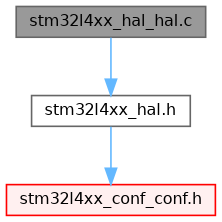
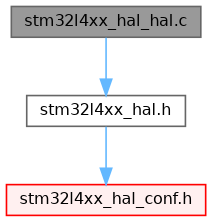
(111, 200) -> (106, 200)
